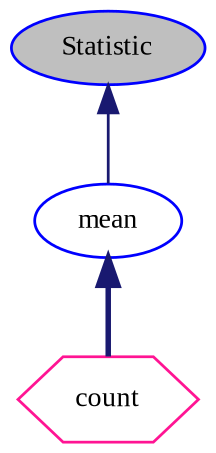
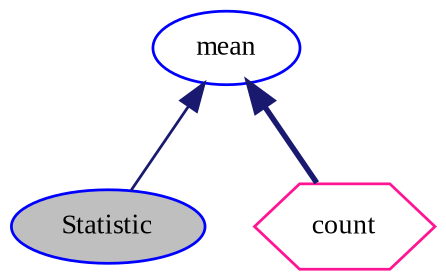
(108, 148) -> (160, 148)
